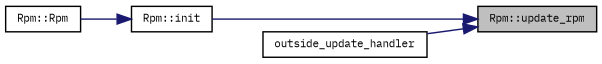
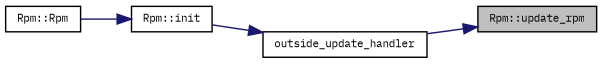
(338, 19) -> (230, 28)
